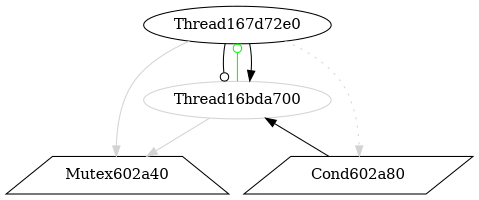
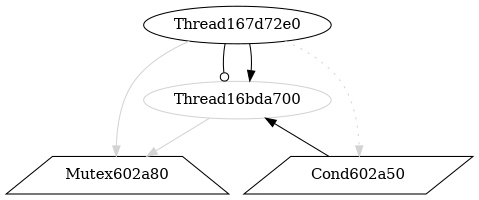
(237, 67) -> none
(117, 175) -> (117, 175)
(358, 175) -> (358, 175)
